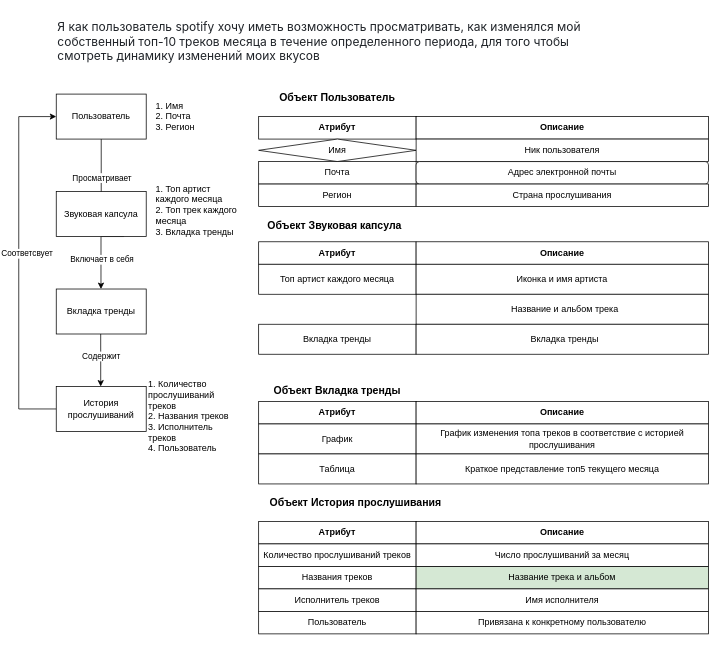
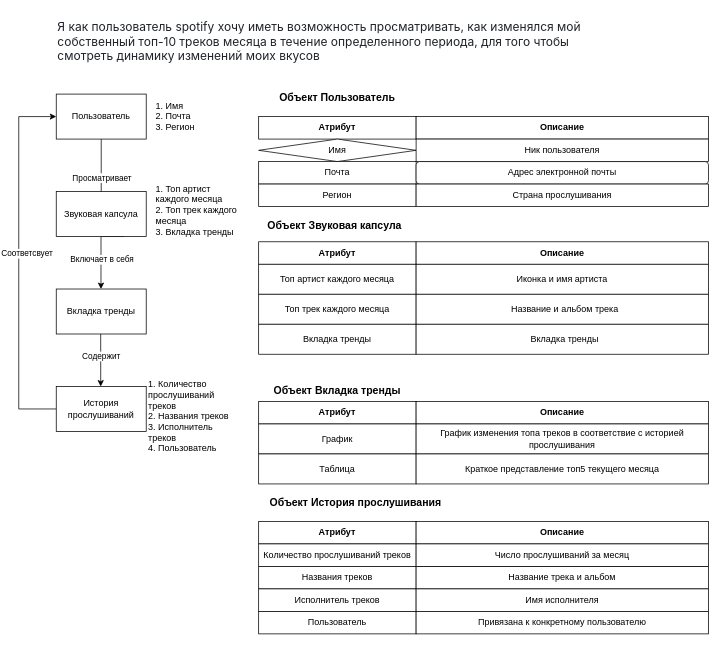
none -> (337, 309)
(562, 578) -> (562, 578)
